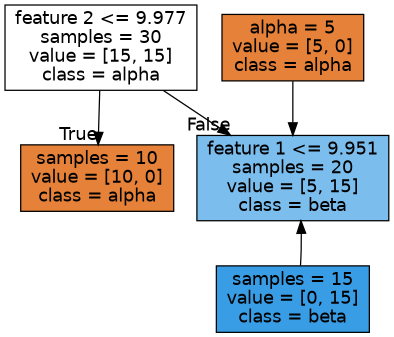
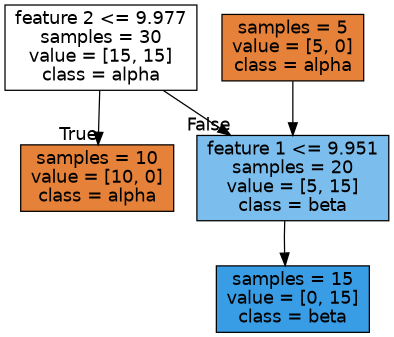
(293, 48) -> (293, 48)
(301, 250) -> (284, 237)
